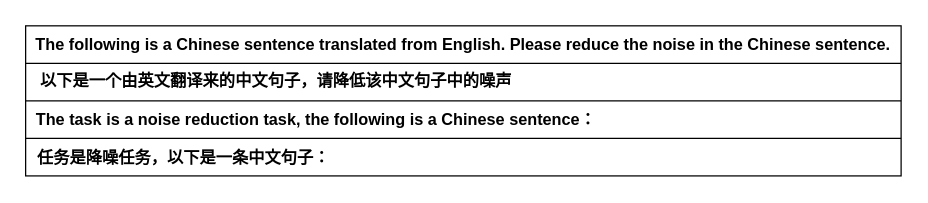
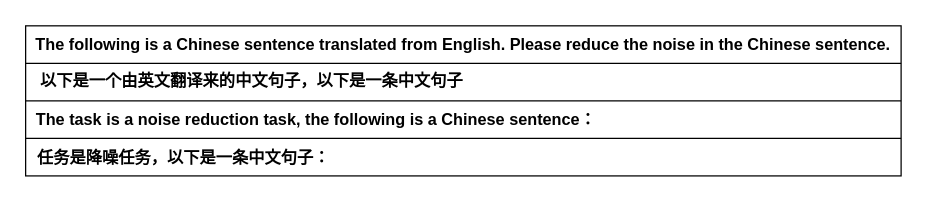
(276, 82) -> (252, 82)
